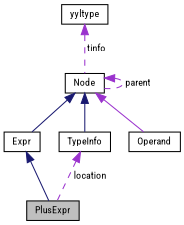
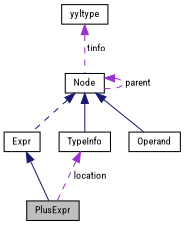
(50, 116) -> (50, 116)
(124, 116) -> (124, 116)
